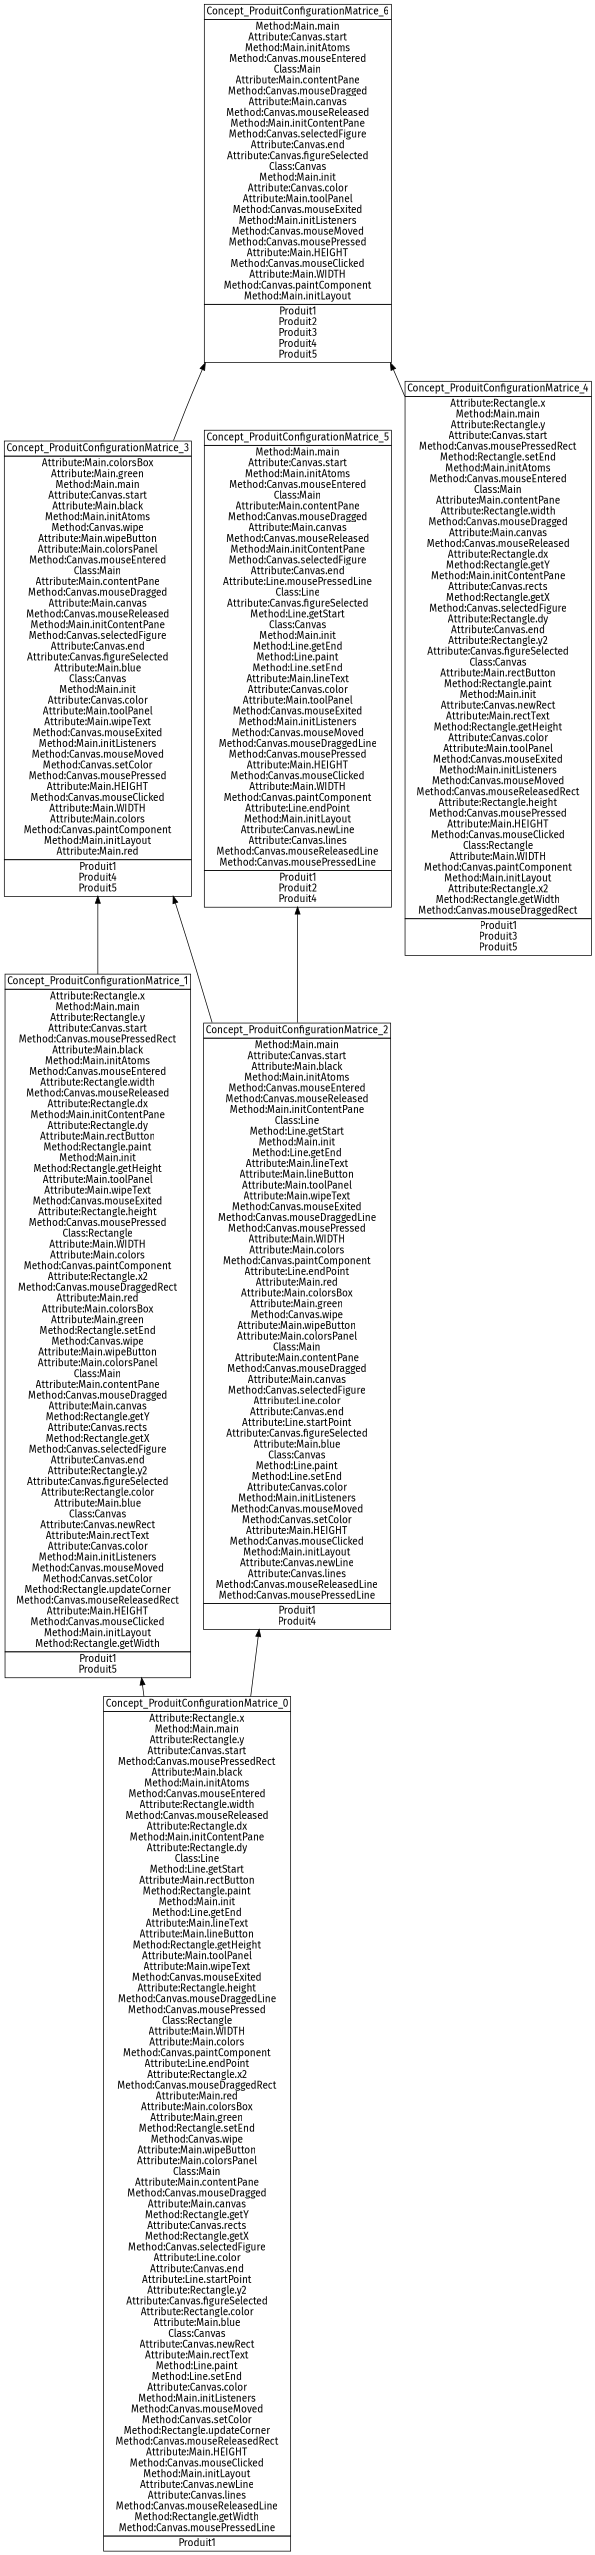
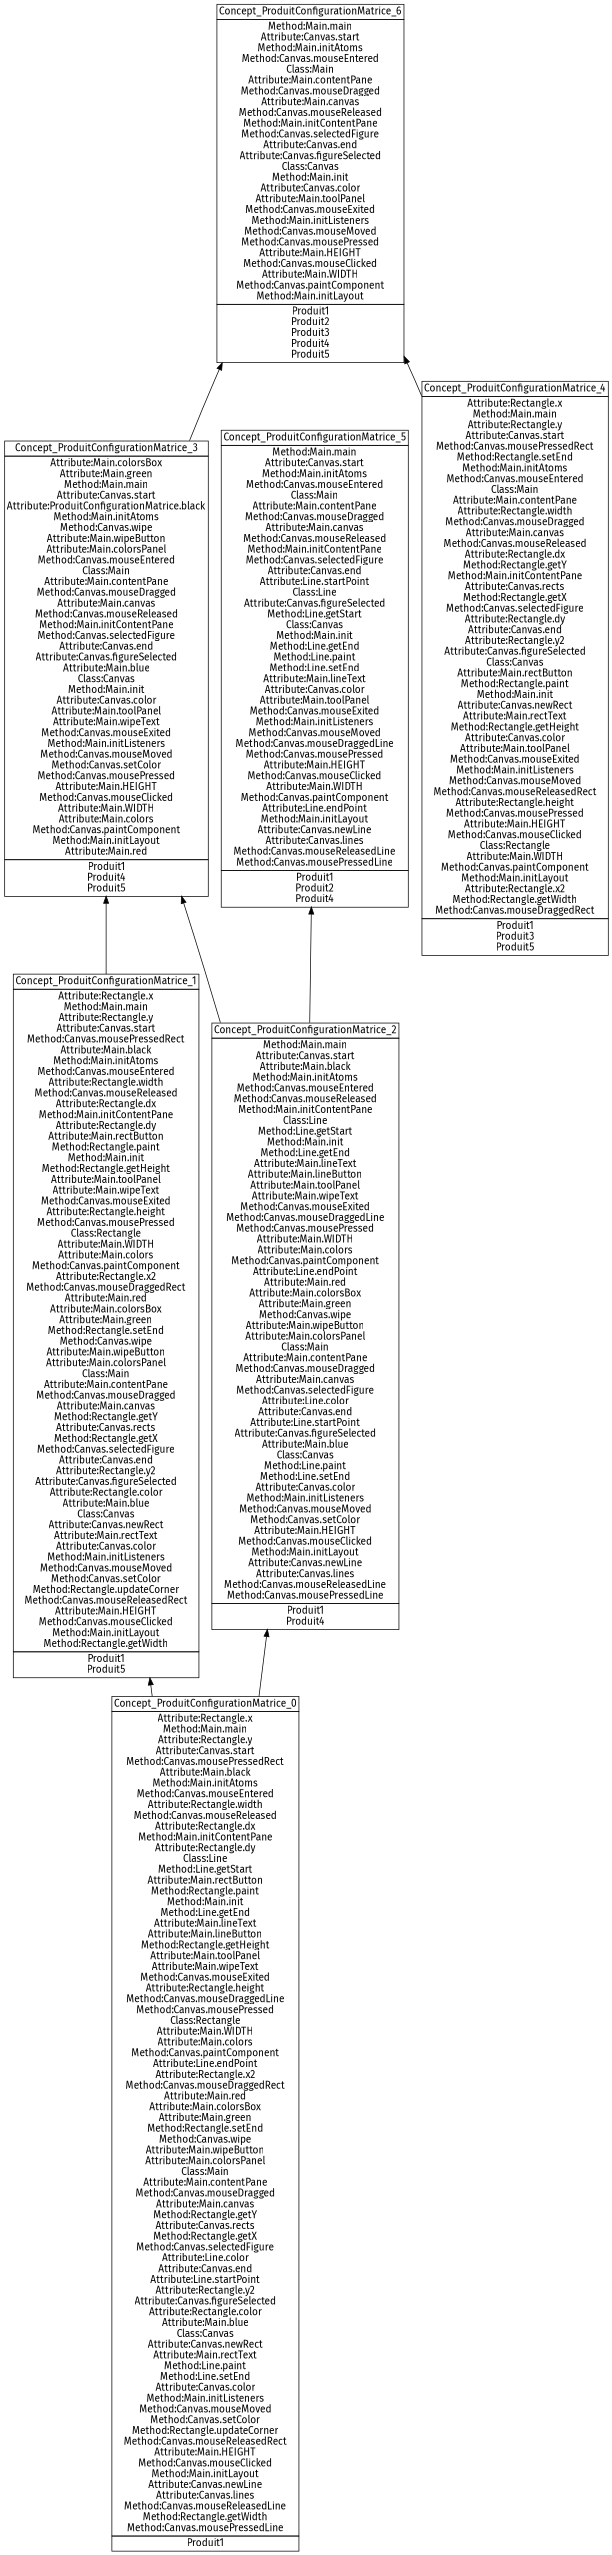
(98, 506) -> (106, 506)
(298, 582) -> (315, 582)
